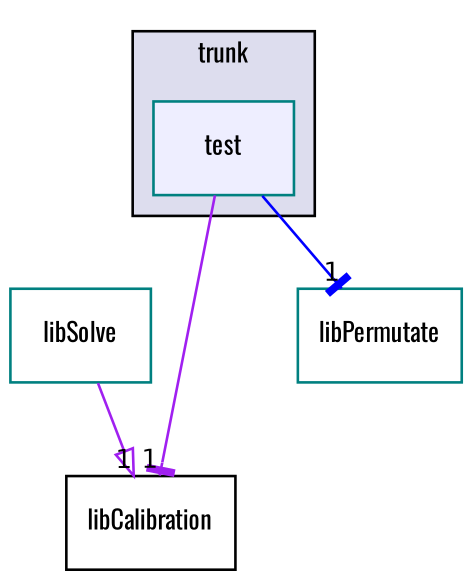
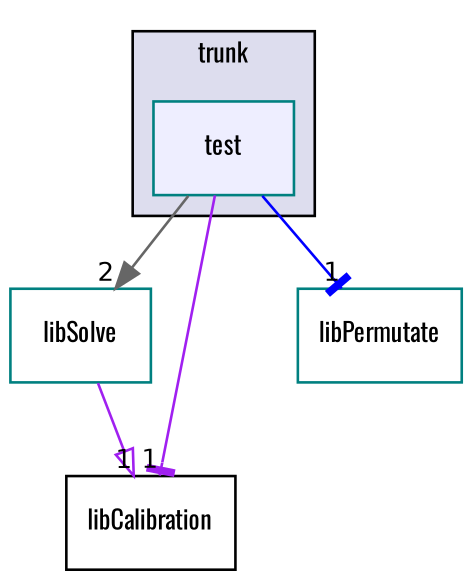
none -> (160, 232)
